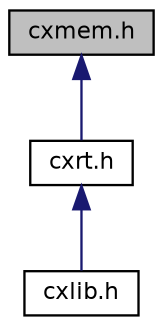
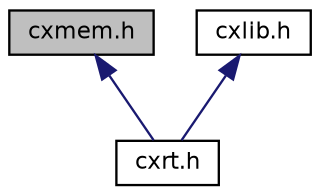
(81, 240) -> (204, 108)
